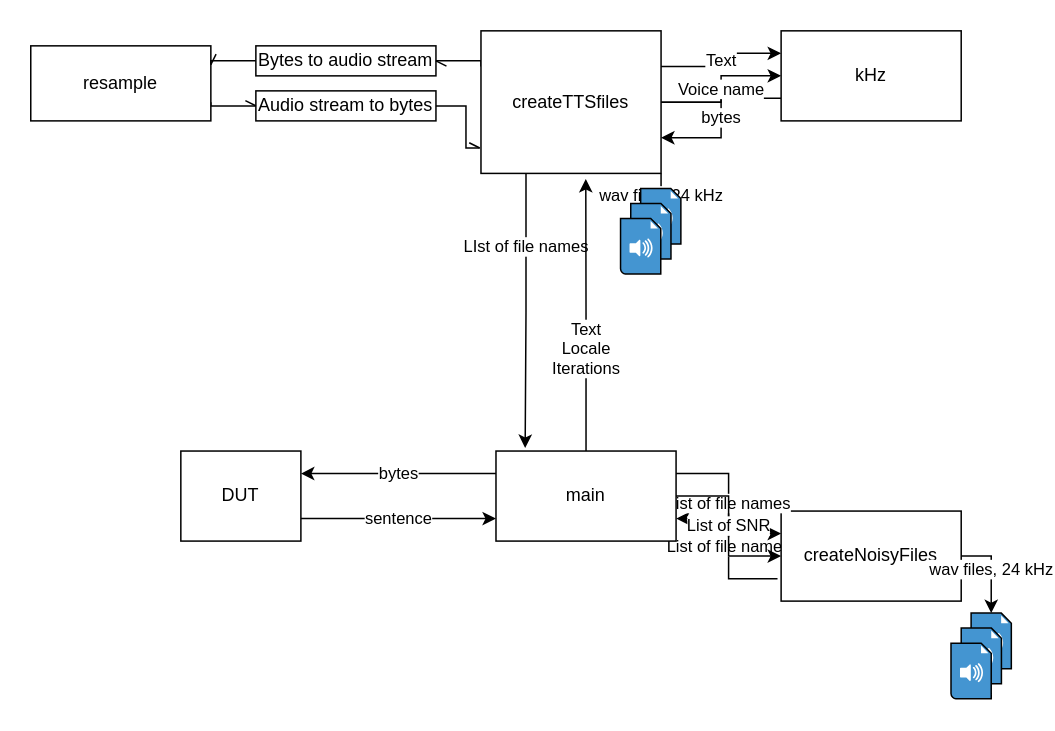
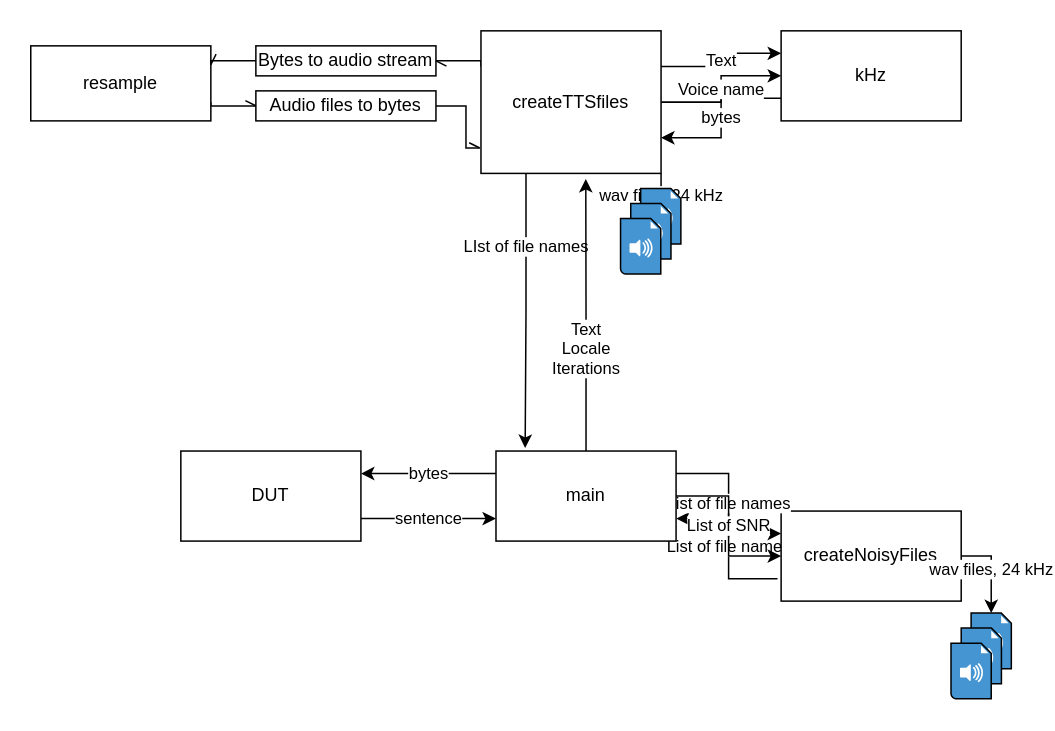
(346, 106) -> (346, 106)
(241, 496) -> (271, 496)
